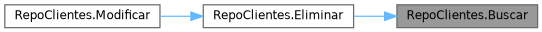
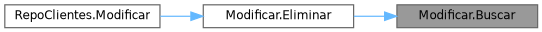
(278, 16) -> (278, 16)
(467, 16) -> (467, 16)
